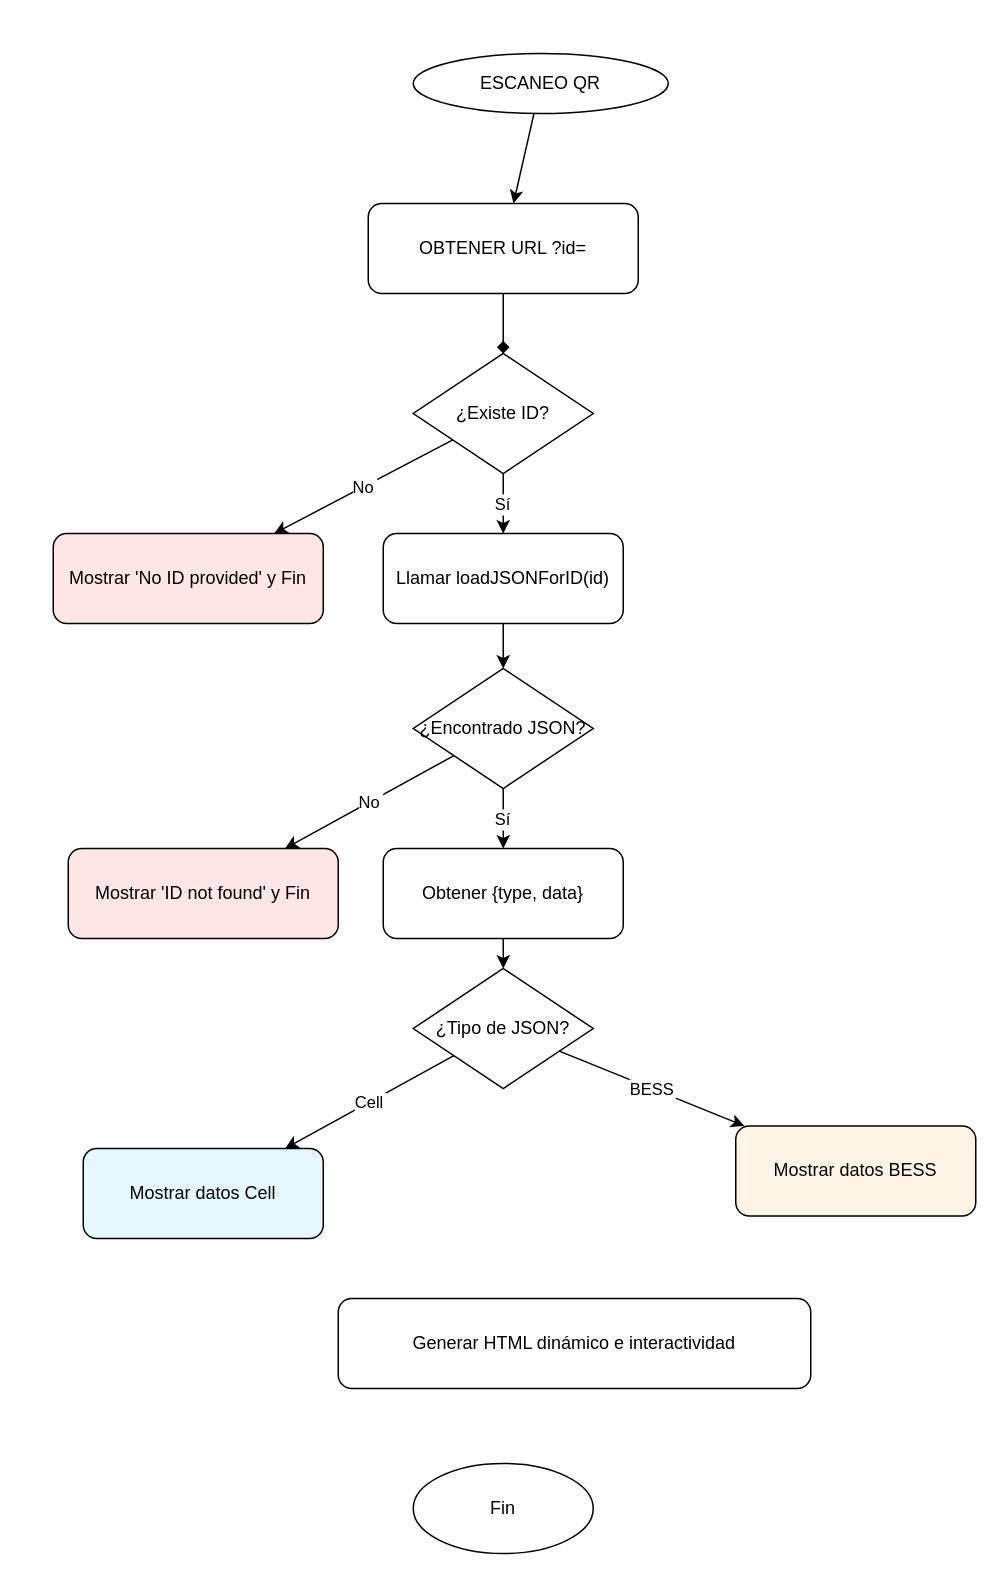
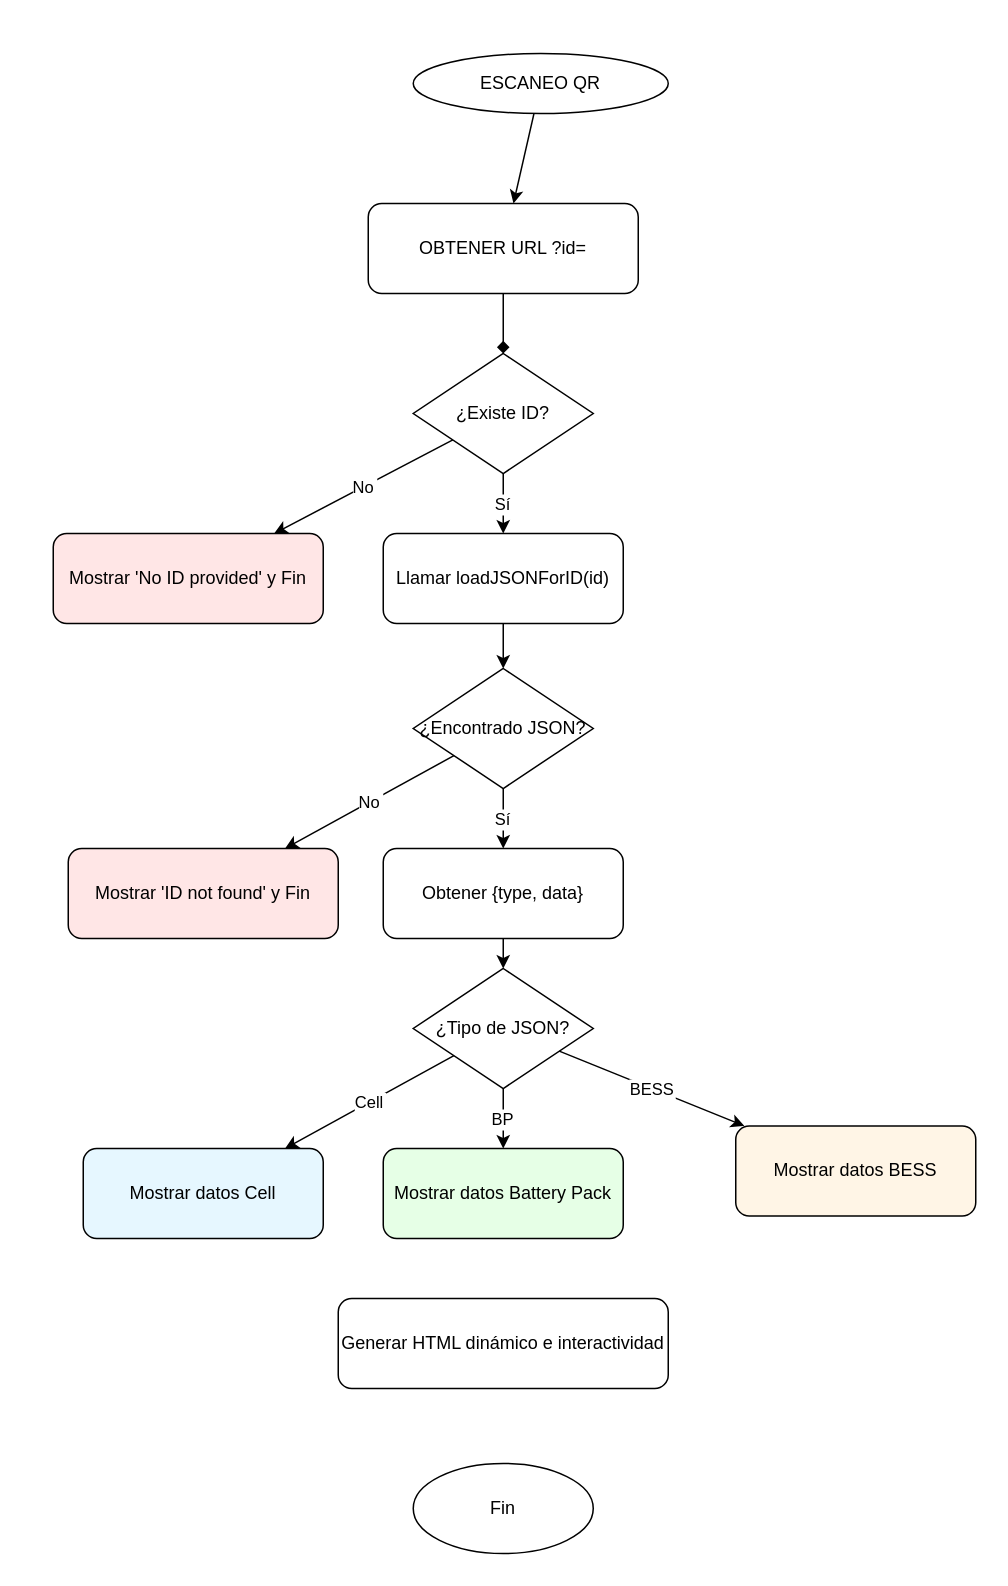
none -> (503, 1113)
none -> (503, 1193)
(575, 1343) -> (503, 1343)
